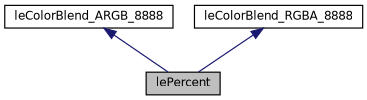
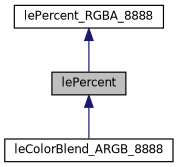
(279, 17) -> (89, 17)
(141, 54) -> (89, 123)
